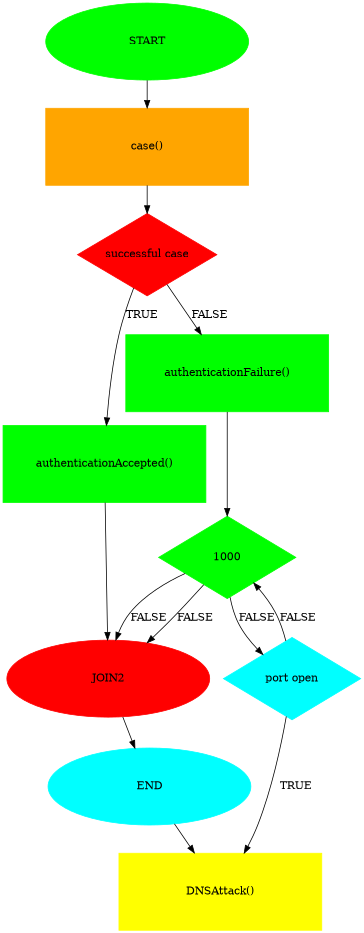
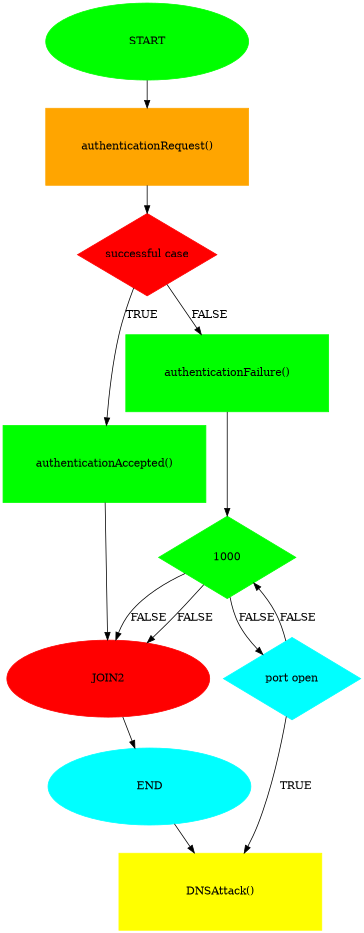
(147, 147) -> (147, 147)
